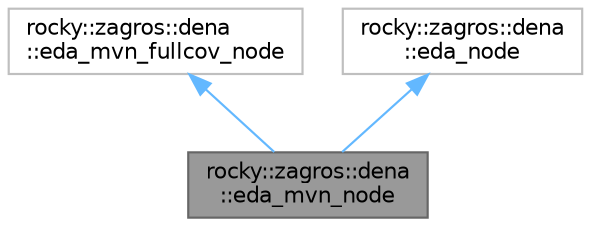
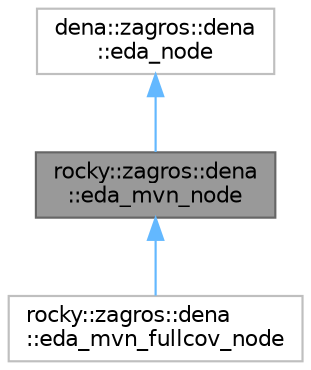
(462, 41) -> (156, 41)
(240, 121) -> (156, 268)
